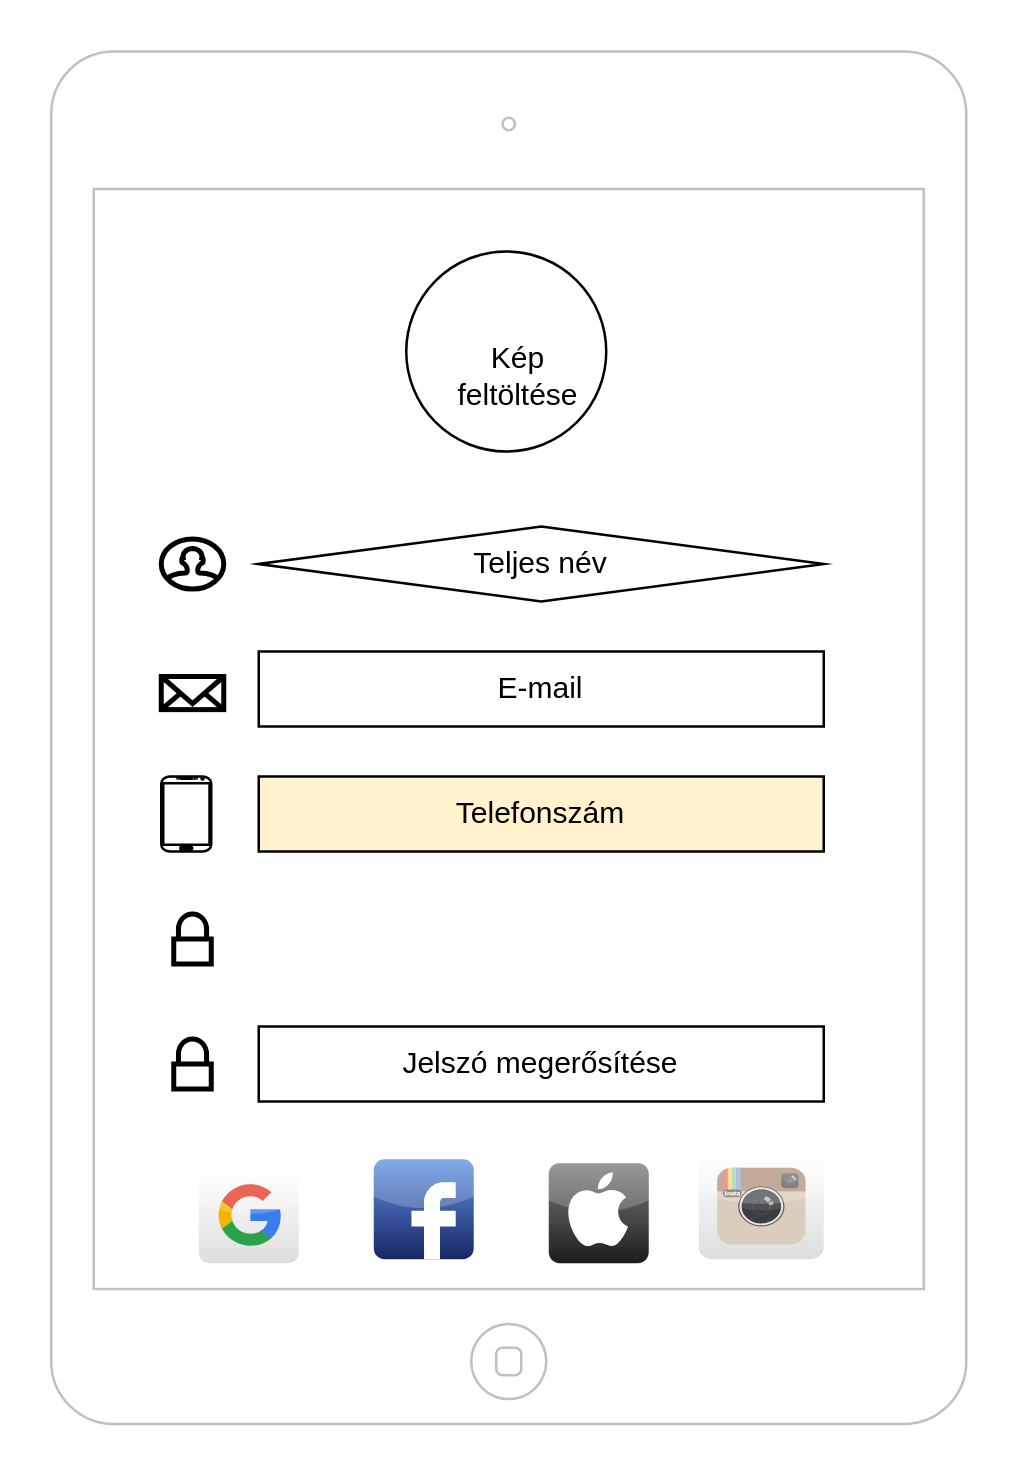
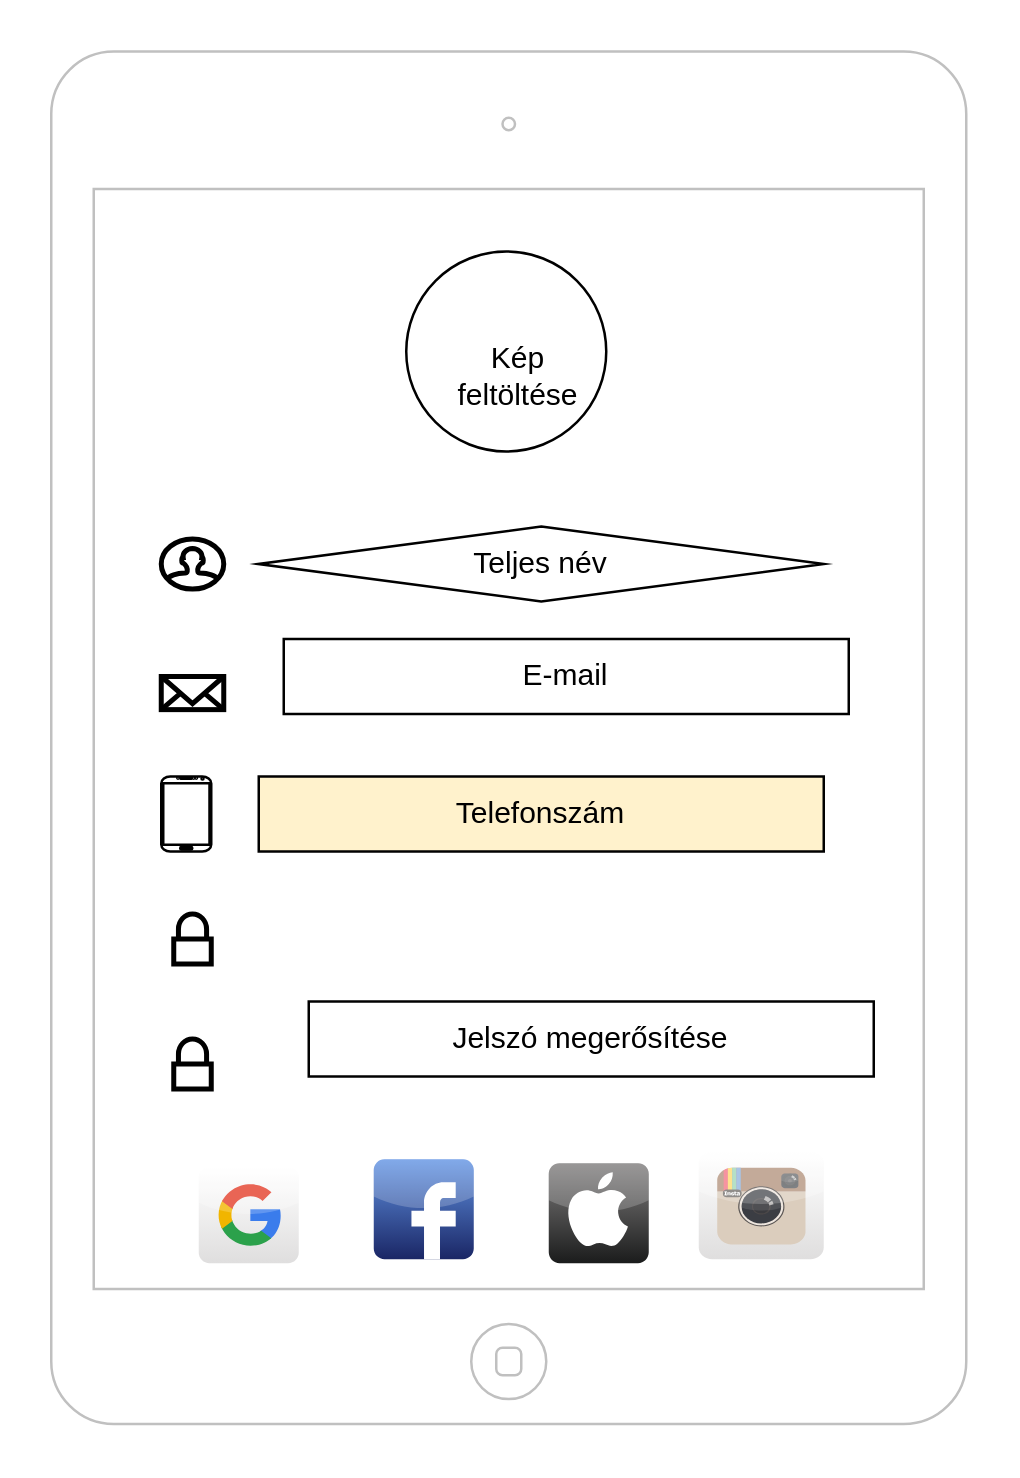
(541, 689) -> (566, 676)
(541, 1064) -> (591, 1039)
